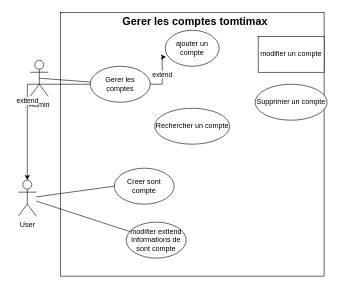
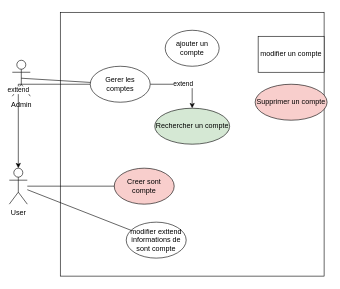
(195, 21) -> none
(162, 75) -> none
(39, 78) -> (21, 78)
none -> (183, 84)
(291, 102) -> (291, 102)
(192, 126) -> (192, 126)
(144, 186) -> (144, 186)
(27, 198) -> (18, 186)
